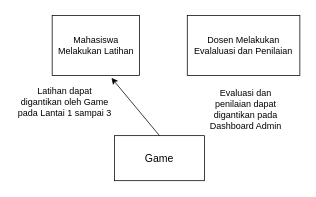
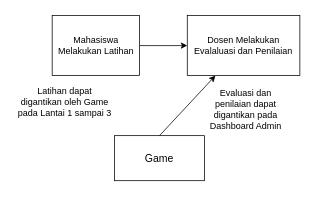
none -> (161, 45)
none -> (186, 107)
(136, 108) -> none
